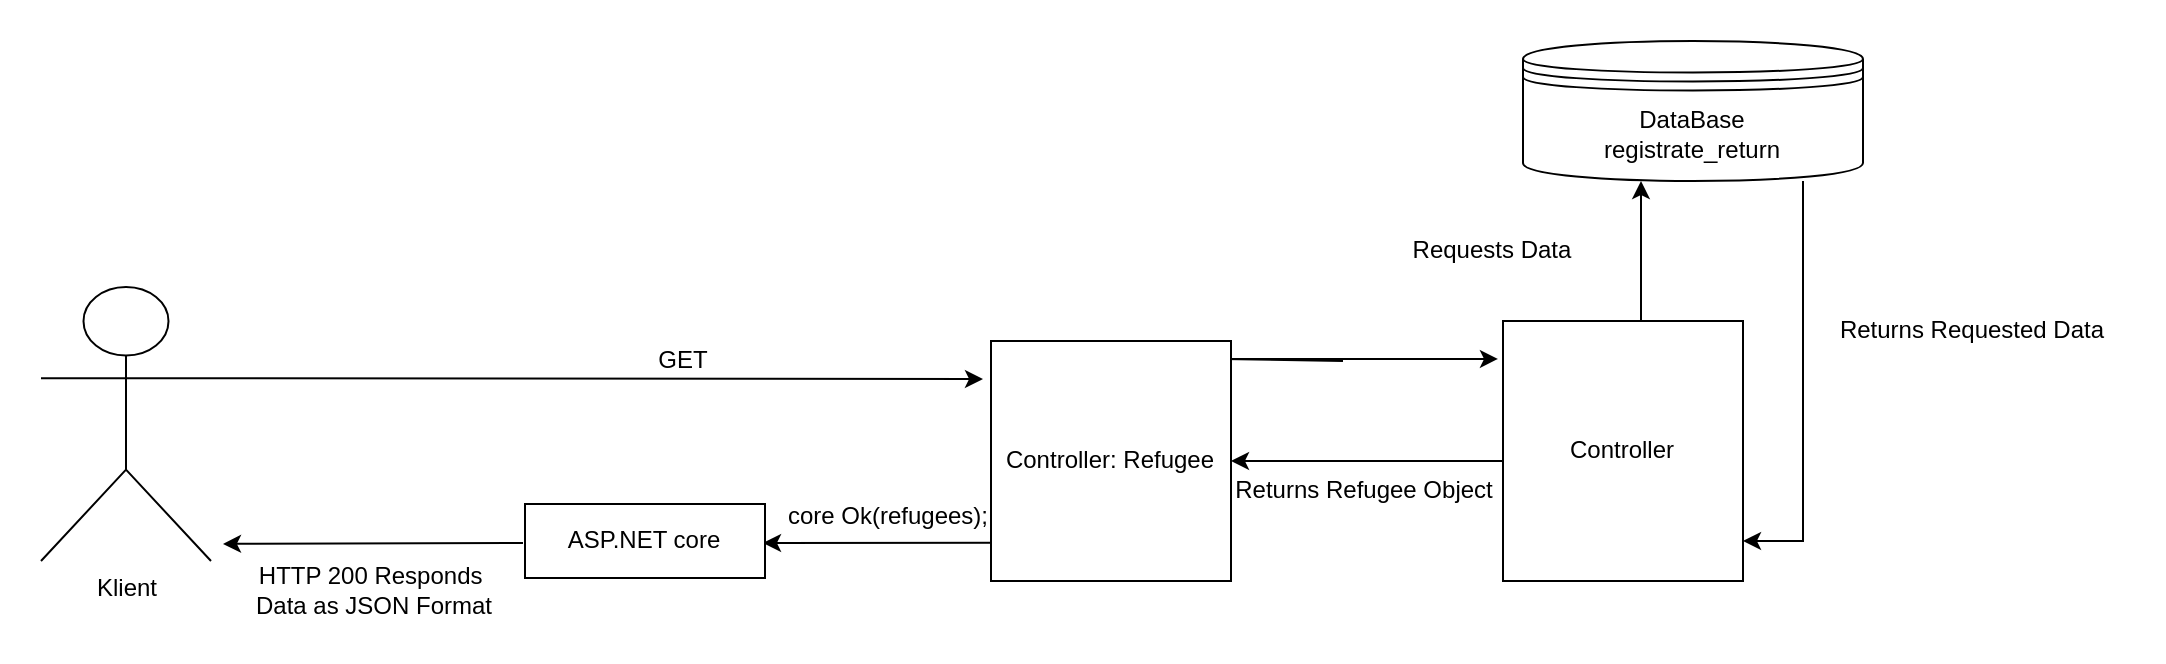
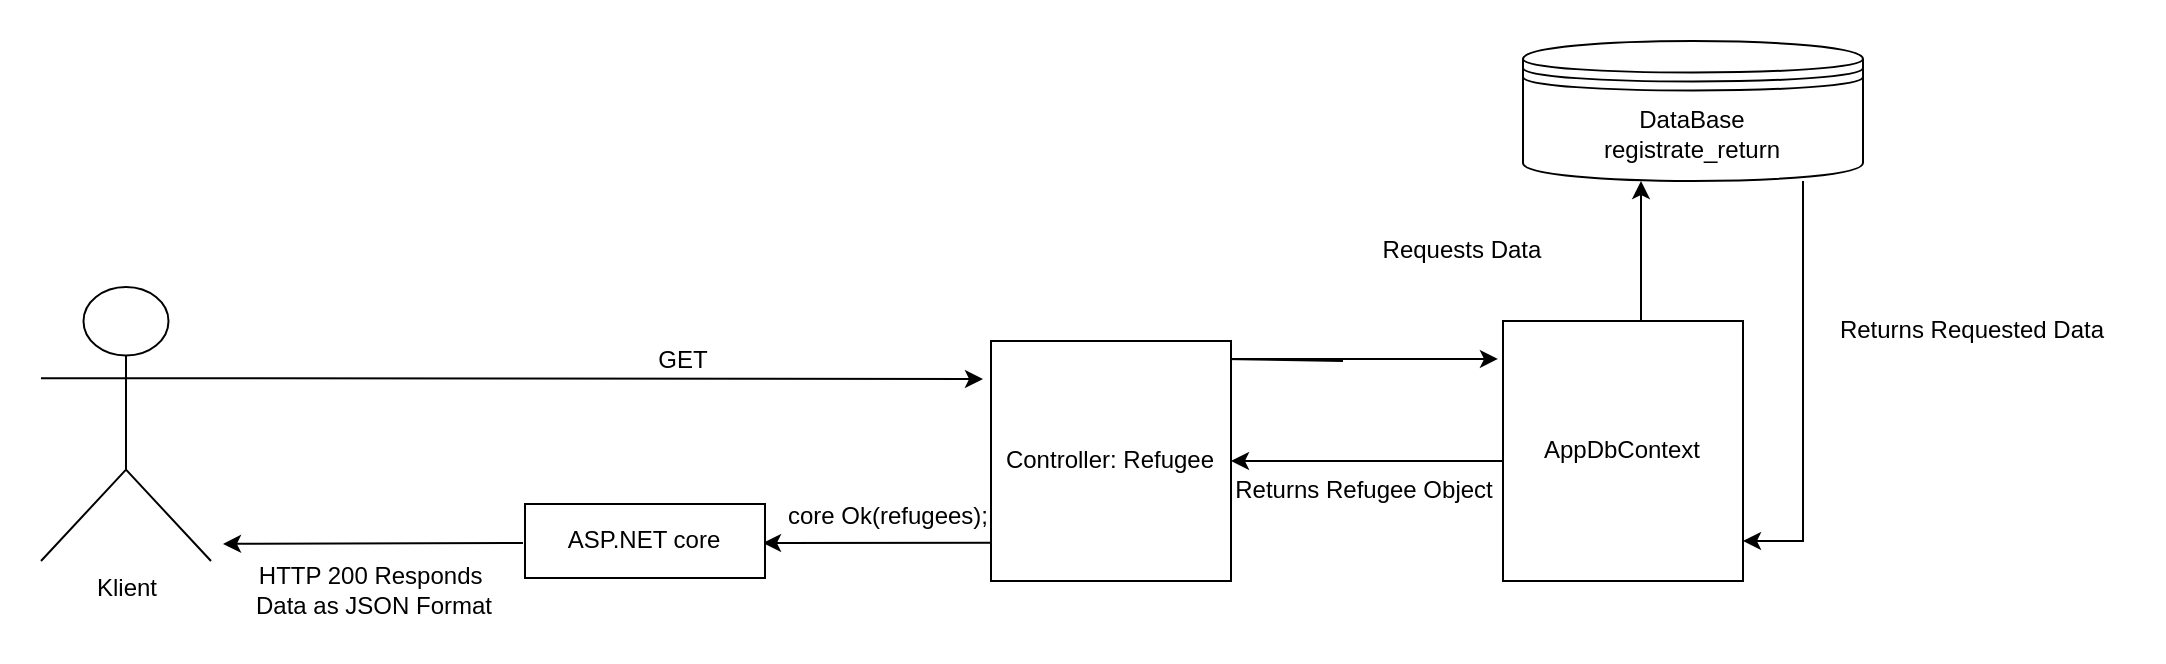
(1493, 251) -> (1463, 251)
(1623, 451) -> (1623, 451)
